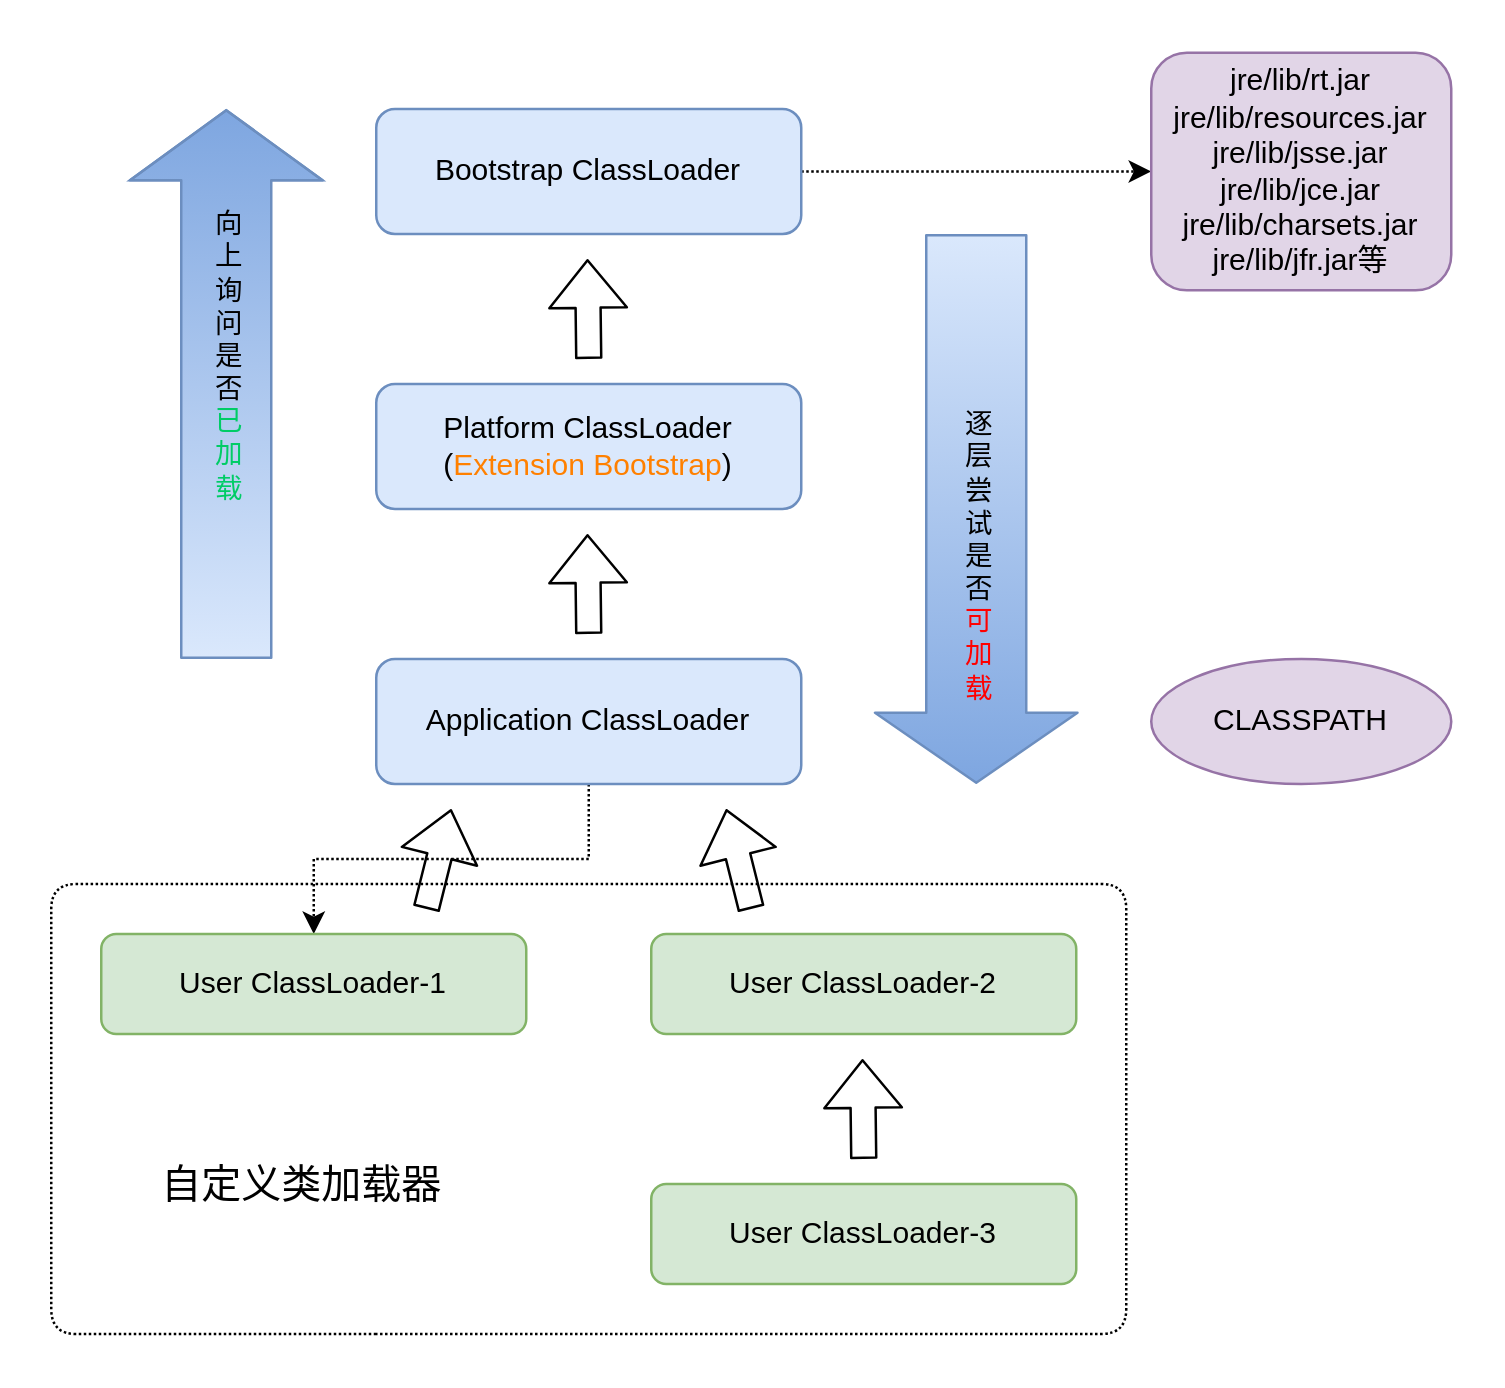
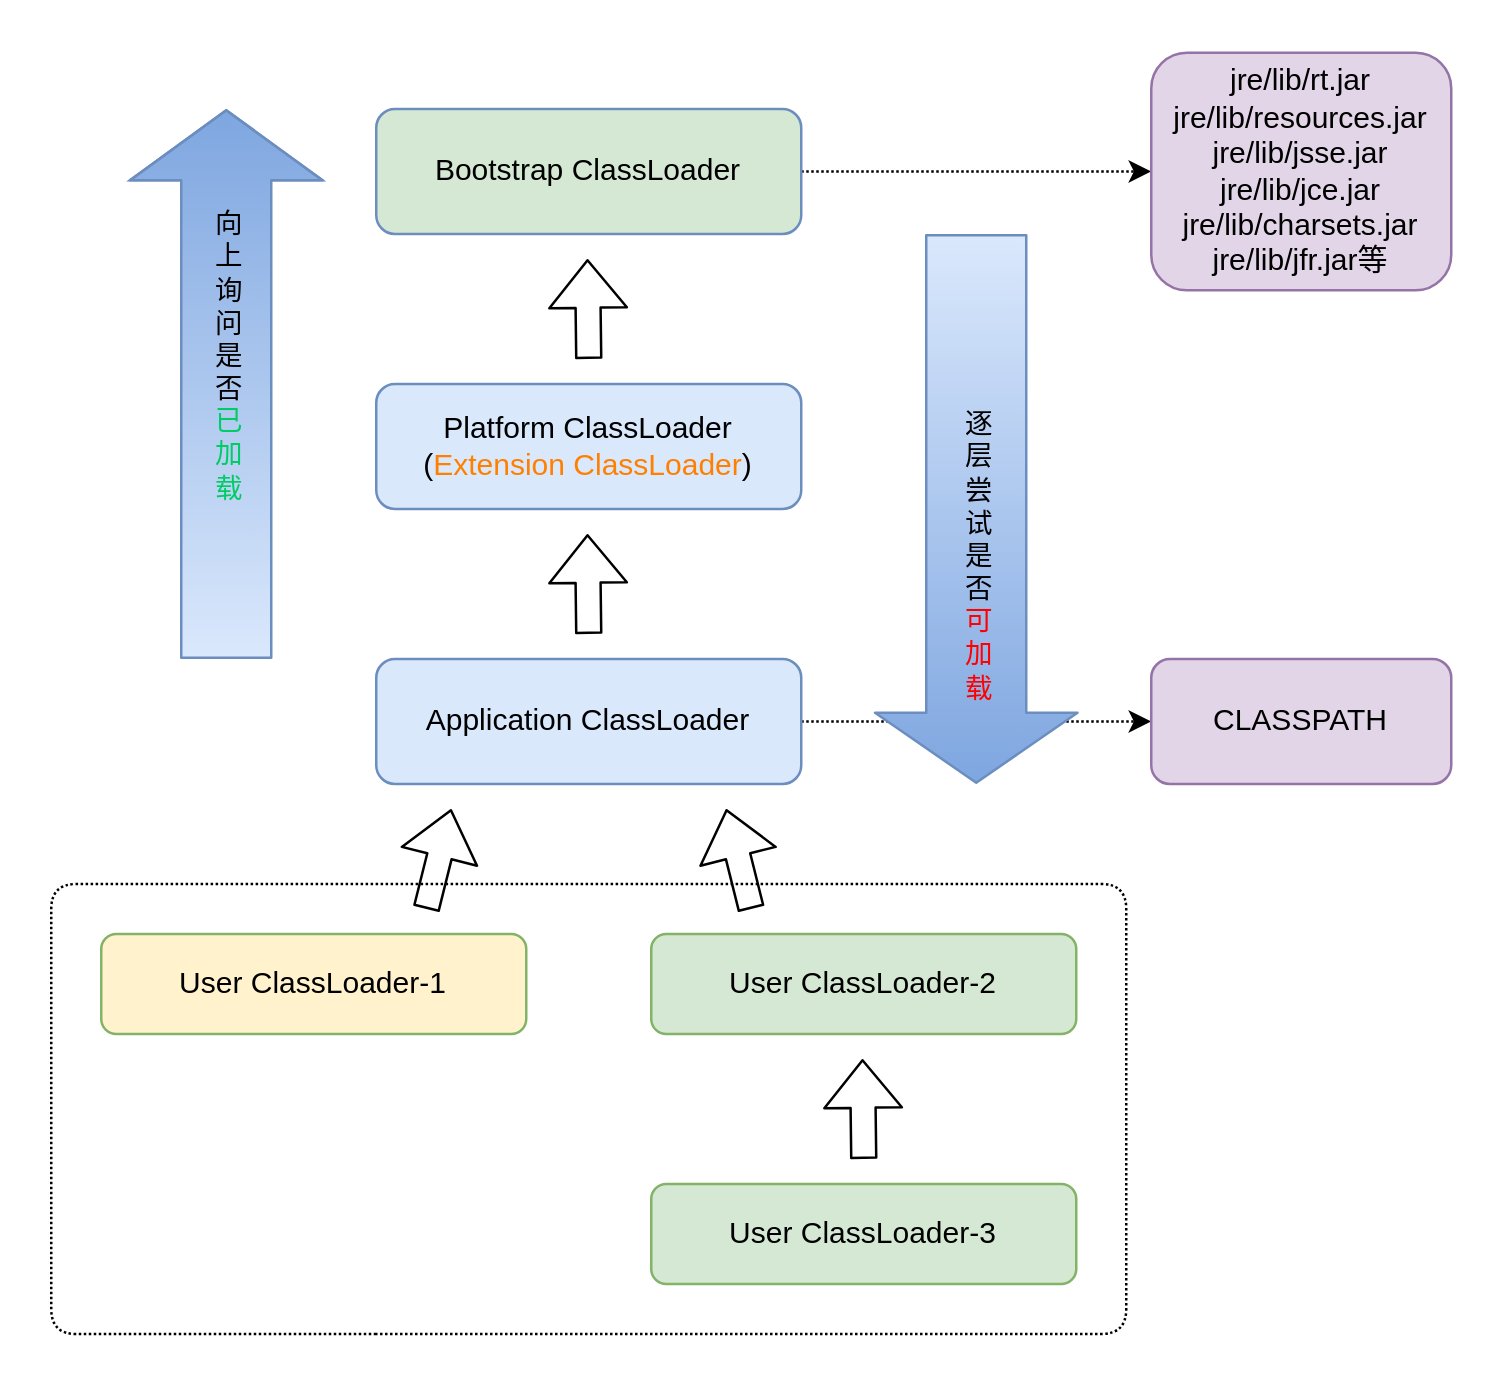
(589, 171) -> (589, 171)
(589, 446) -> (589, 446)
(1301, 721) -> (1301, 721)
(572, 859) -> (843, 721)
(314, 984) -> (314, 984)
(301, 1184) -> none
